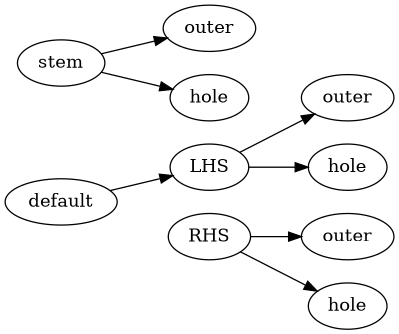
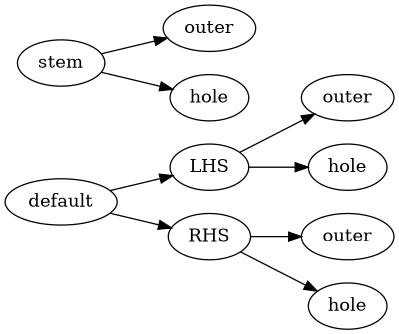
none -> (134, 219)
